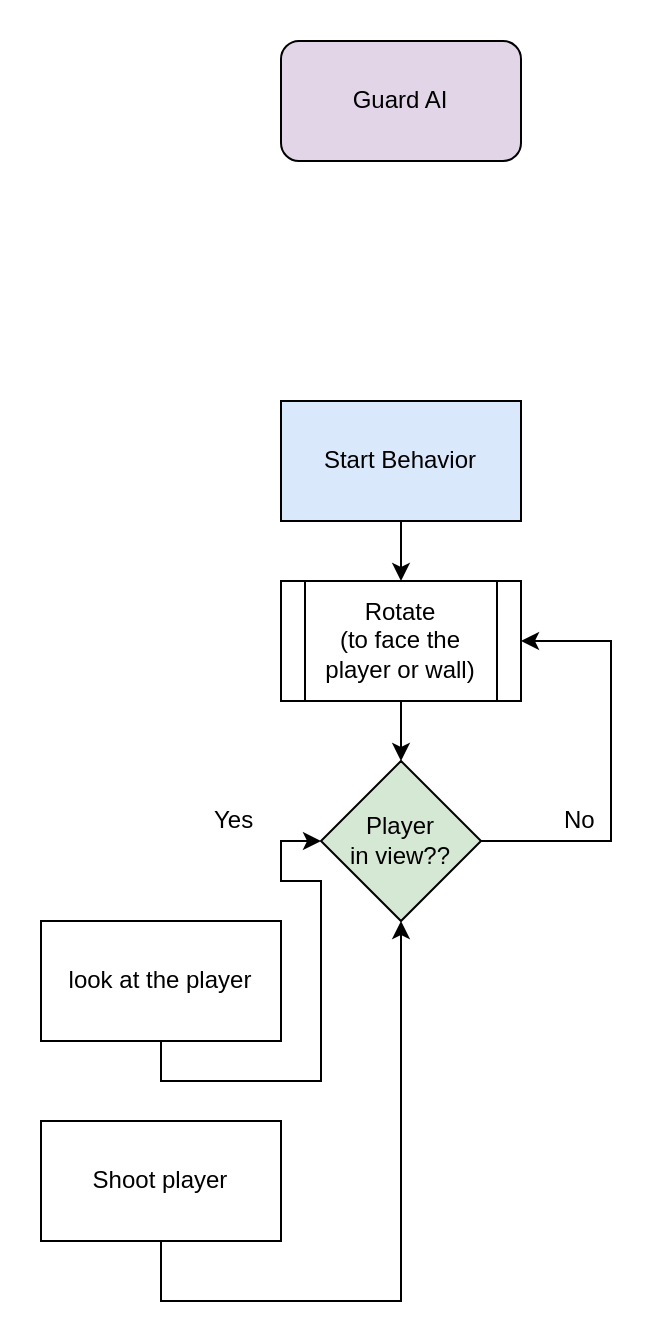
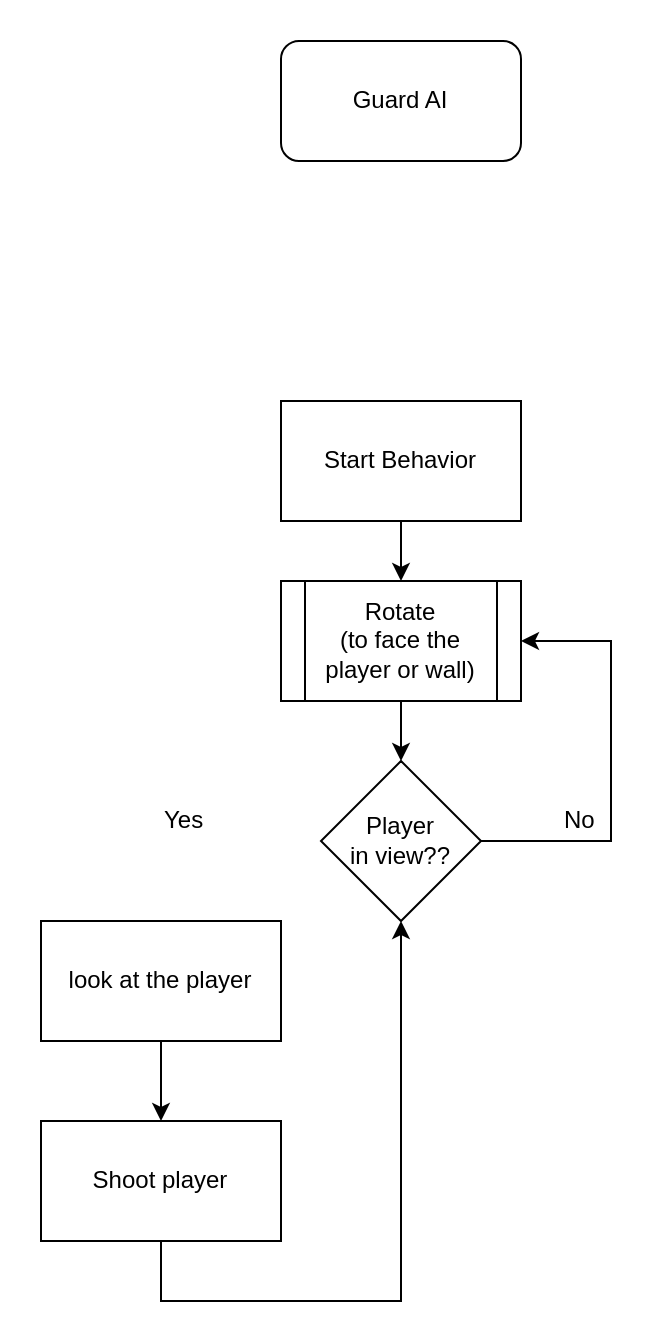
(401, 101) -> (401, 101)
(401, 461) -> (401, 461)
(251, 821) -> (201, 821)
(401, 841) -> (401, 841)
(321, 1009) -> (161, 1093)
